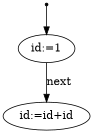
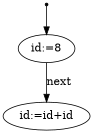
(47, 49) -> (47, 49)
